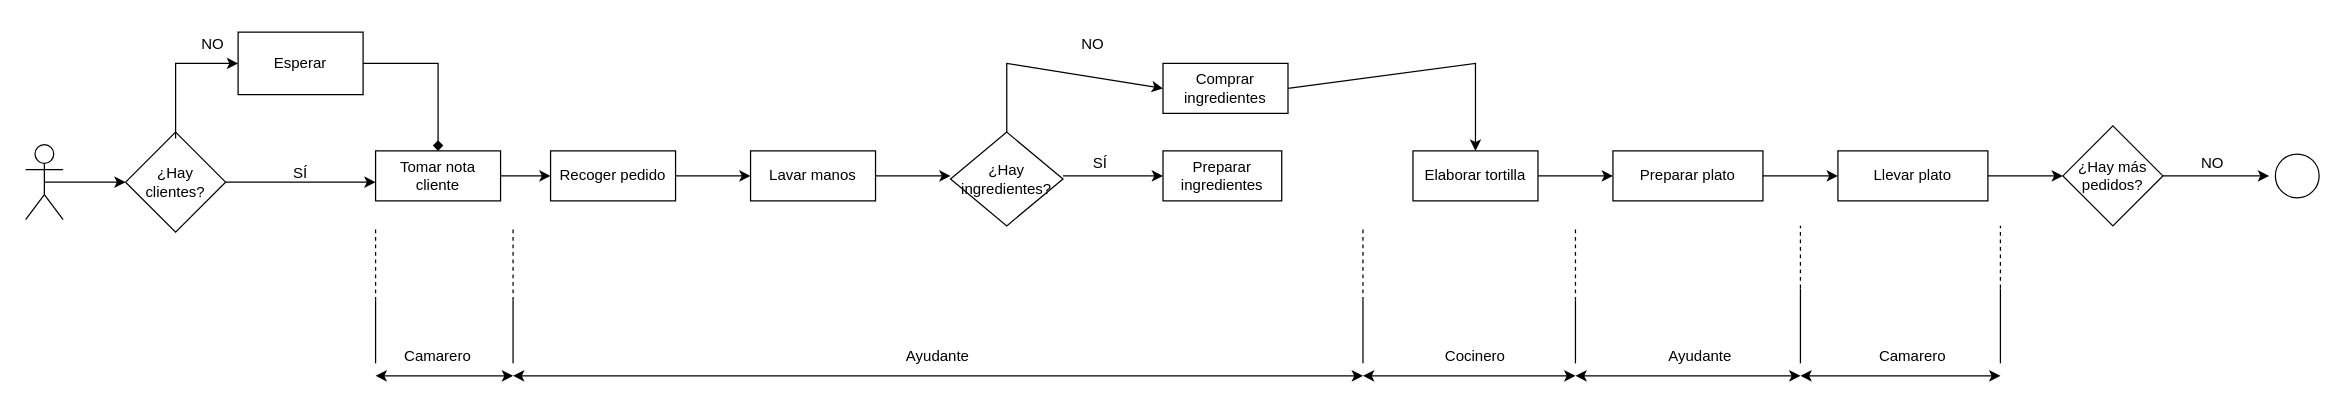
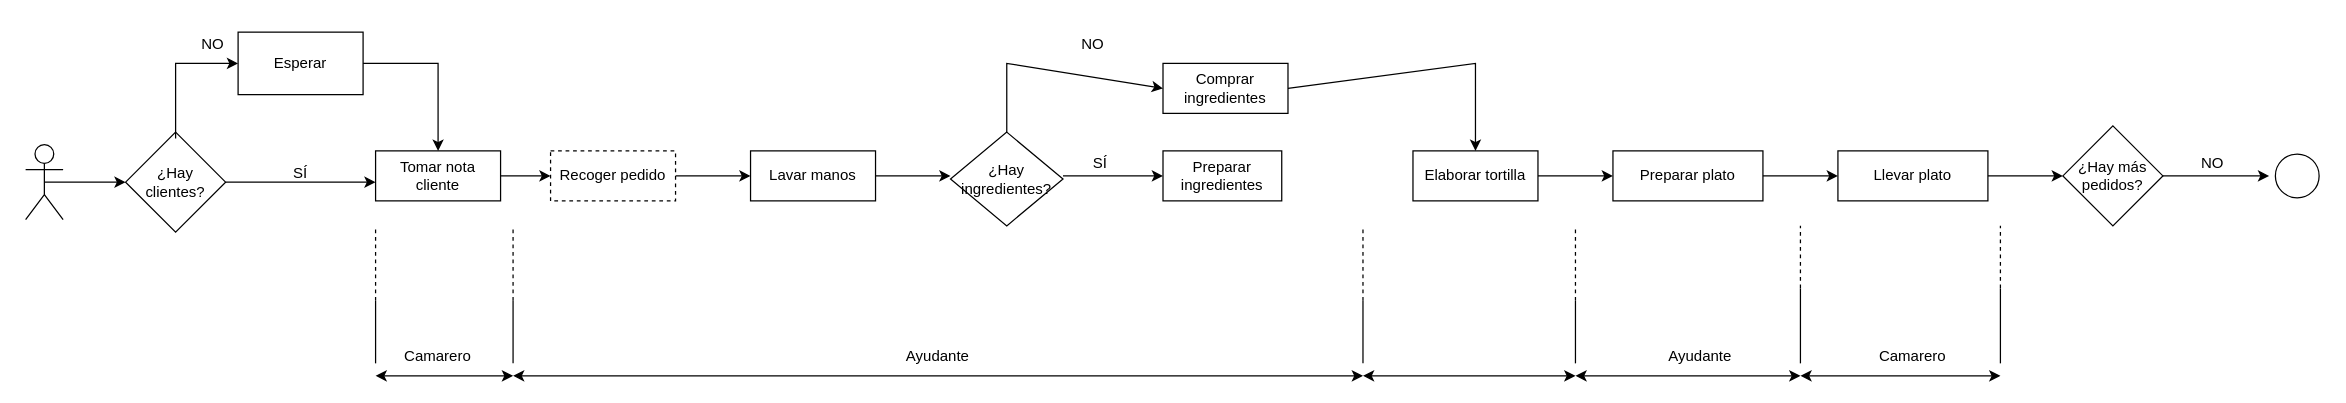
(438, 140) -> (438, 141)
(613, 176) -> (613, 176)
(1476, 357) -> none
